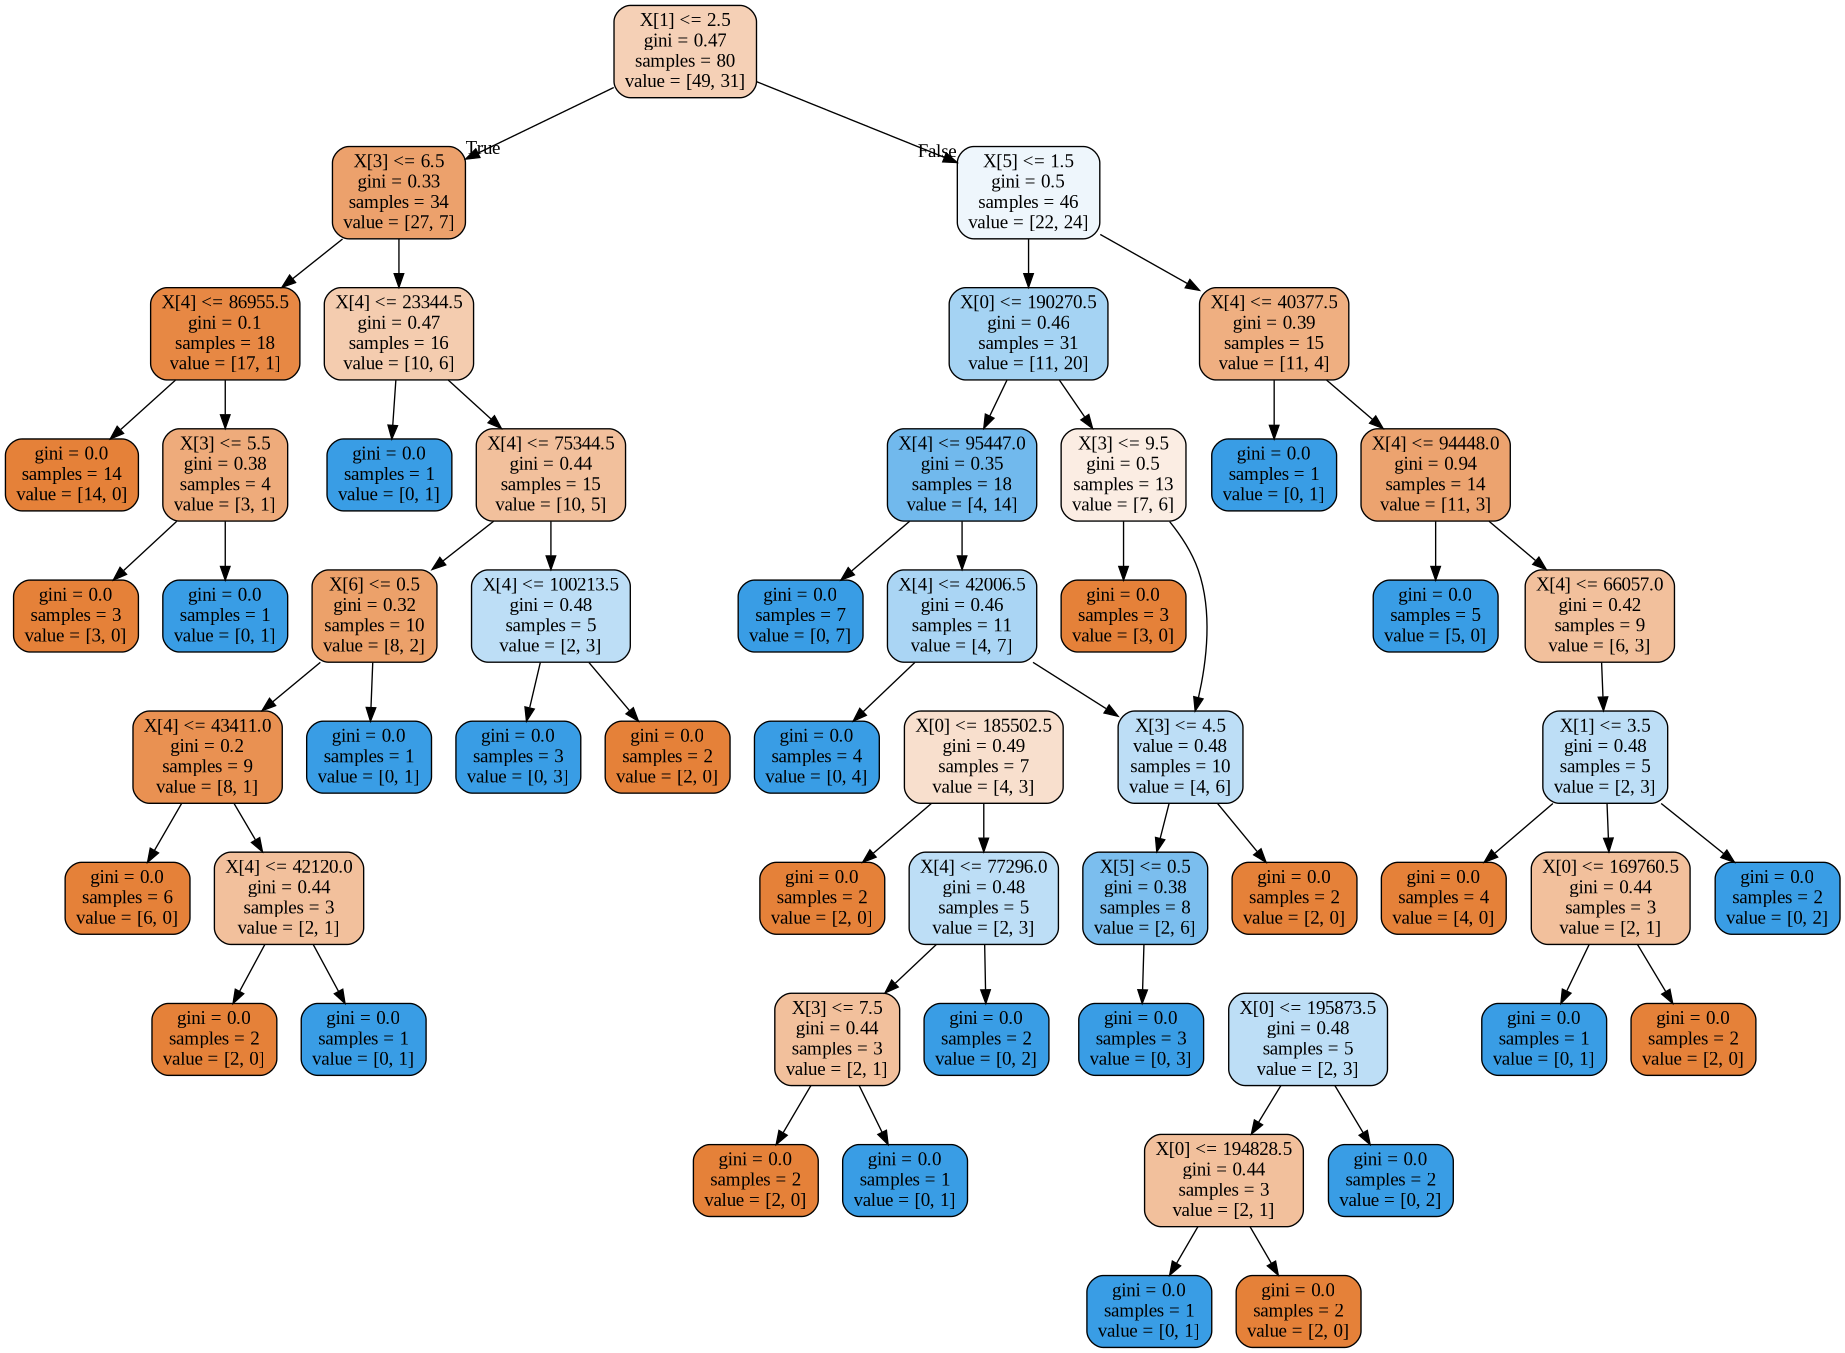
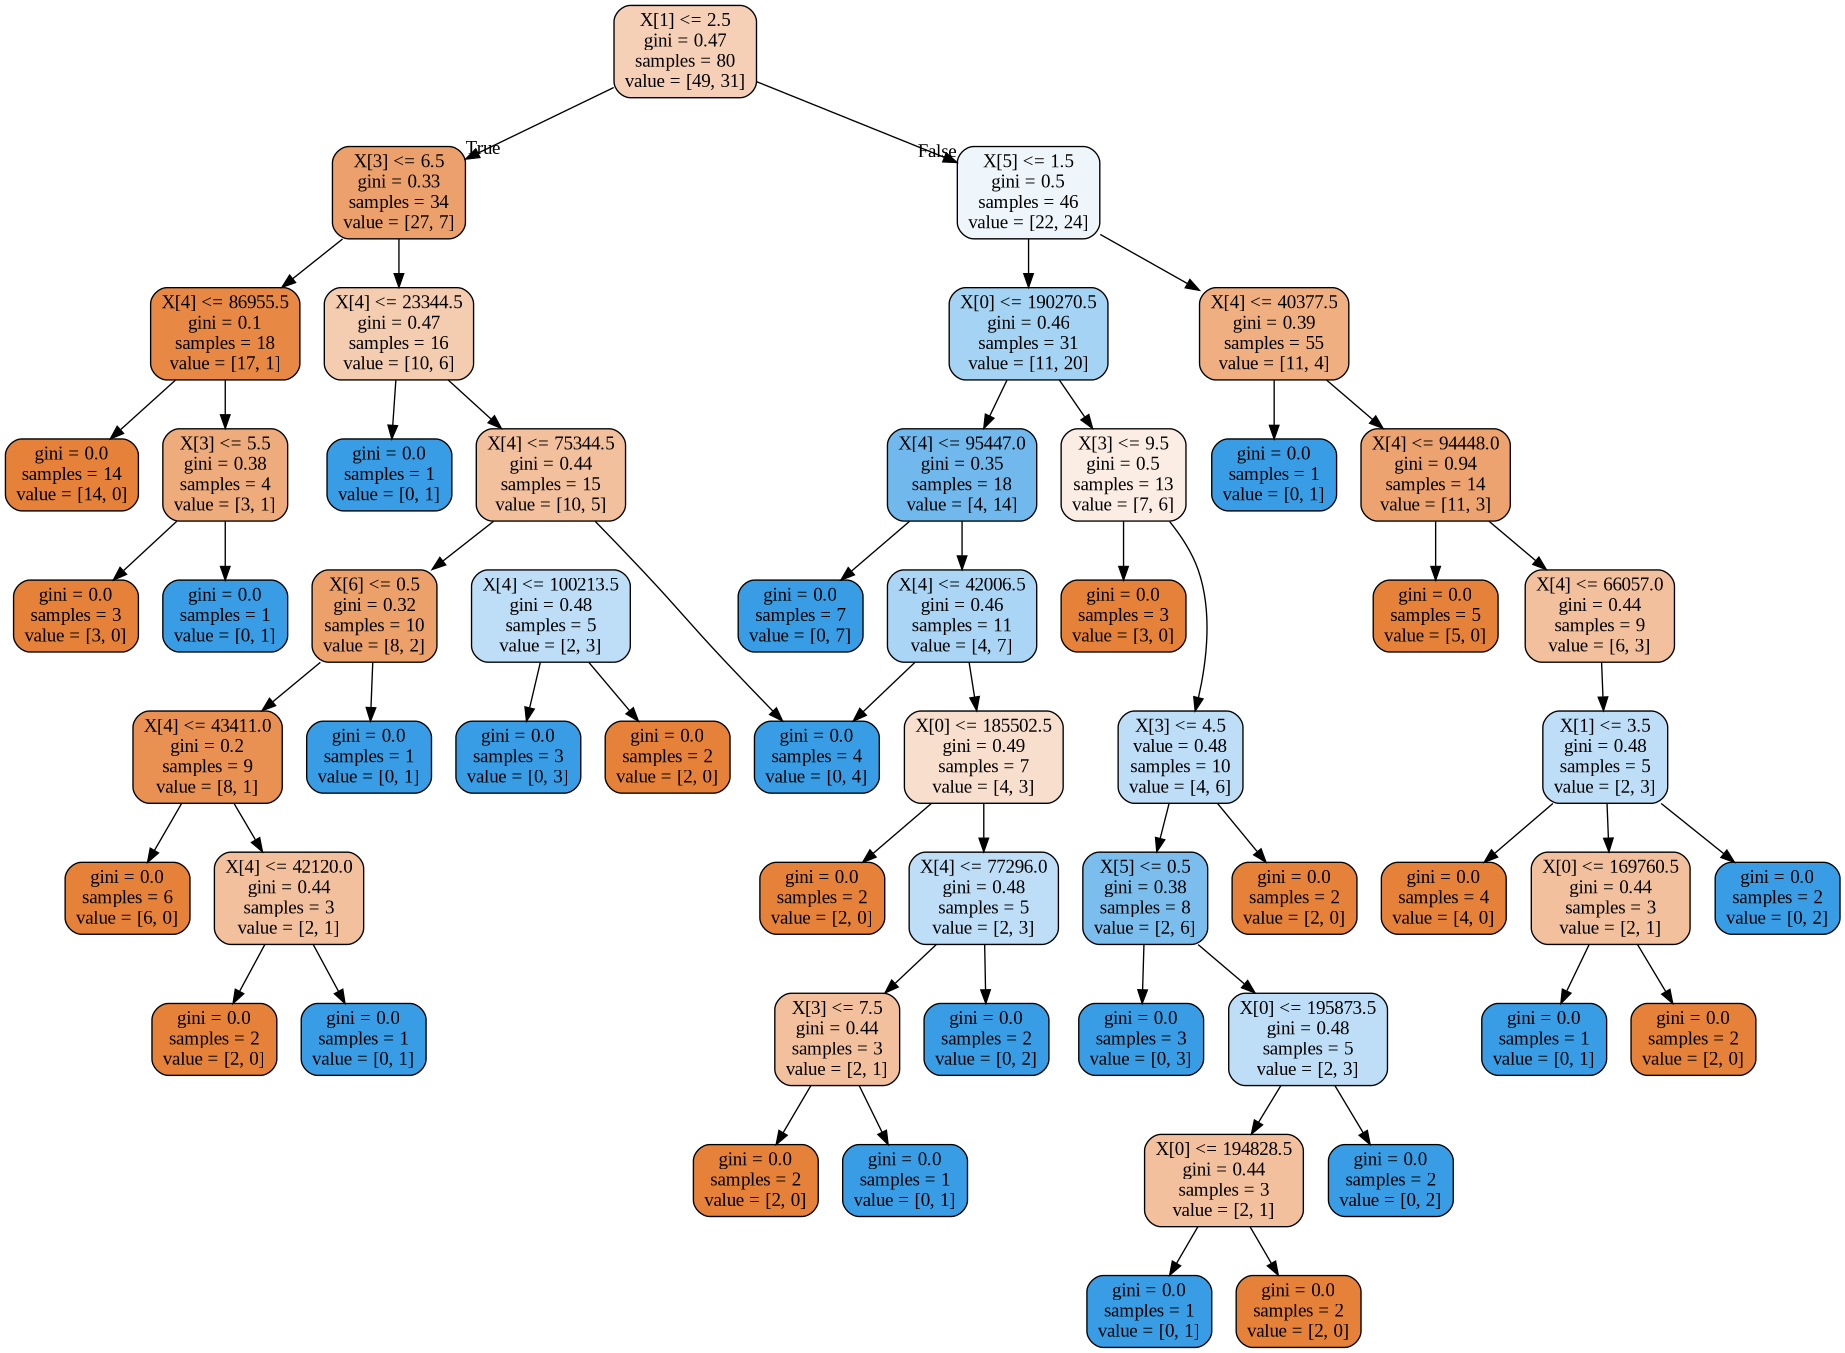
(1274, 334) -> (1274, 334)
(551, 538) -> (684, 616)
(1436, 616) -> (1436, 616)
(1600, 616) -> (1600, 616)
(1069, 685) -> (972, 680)
none -> (1221, 964)
